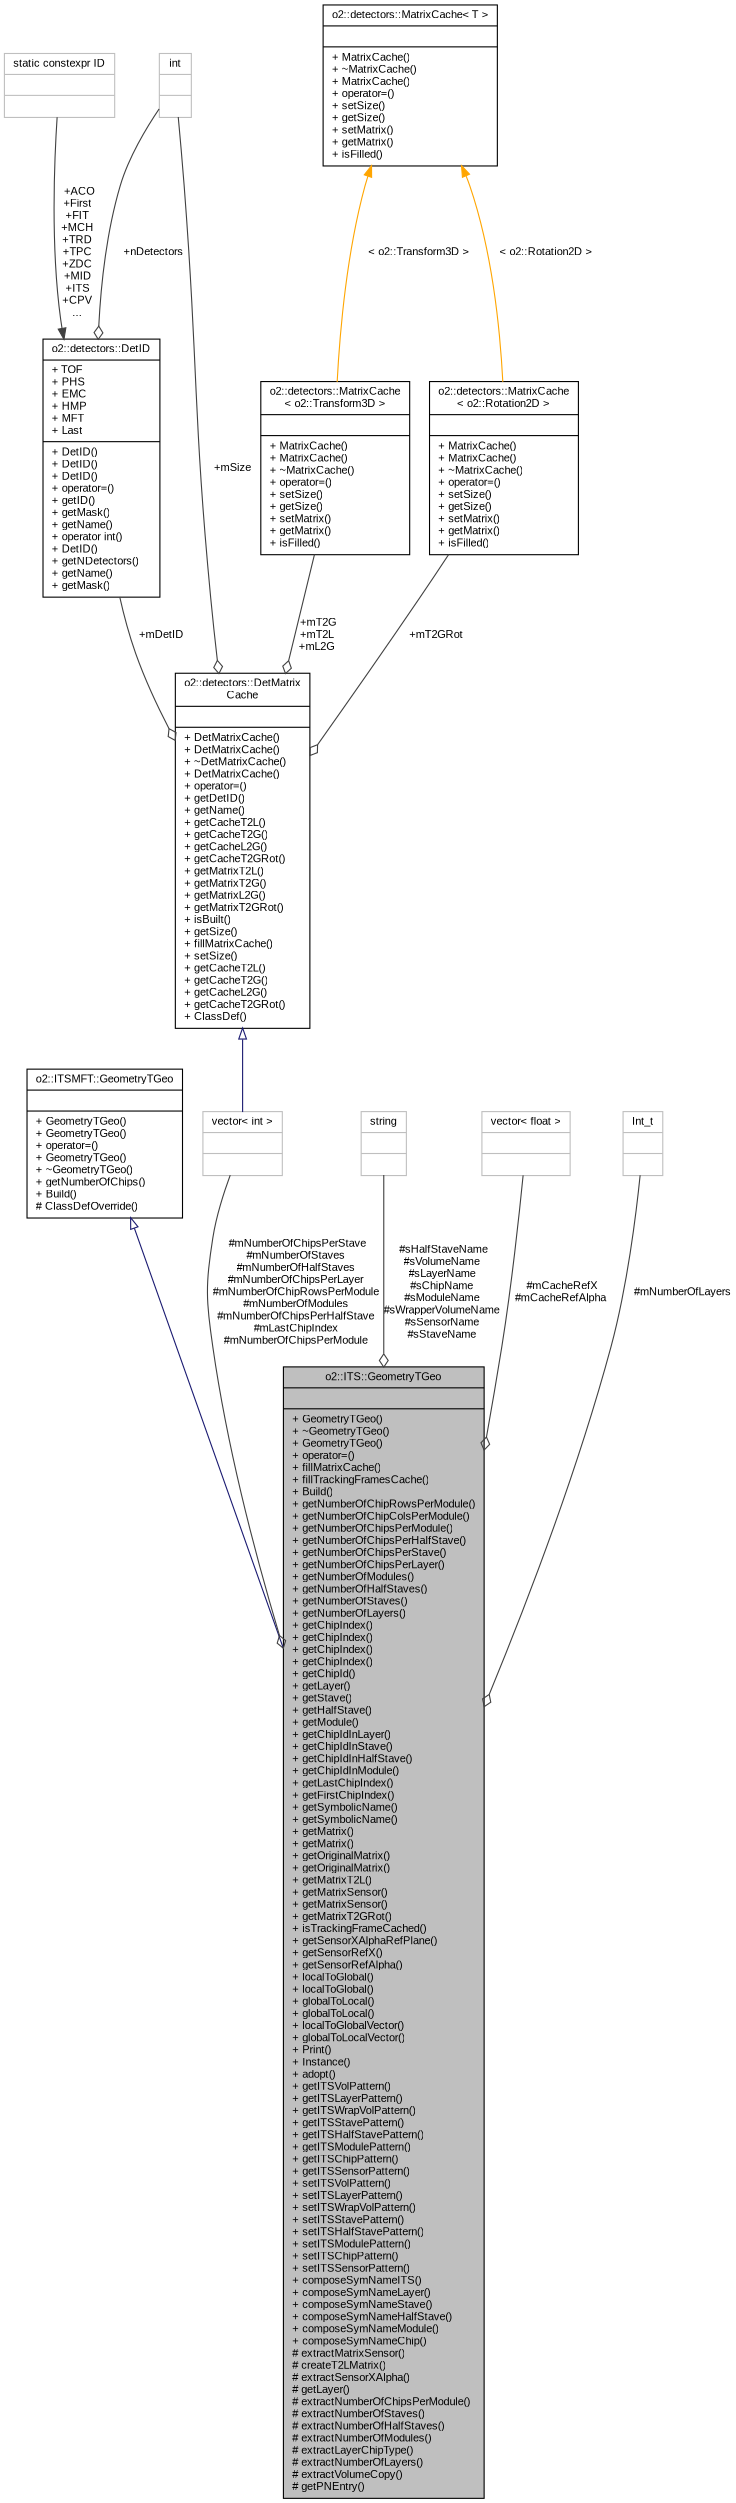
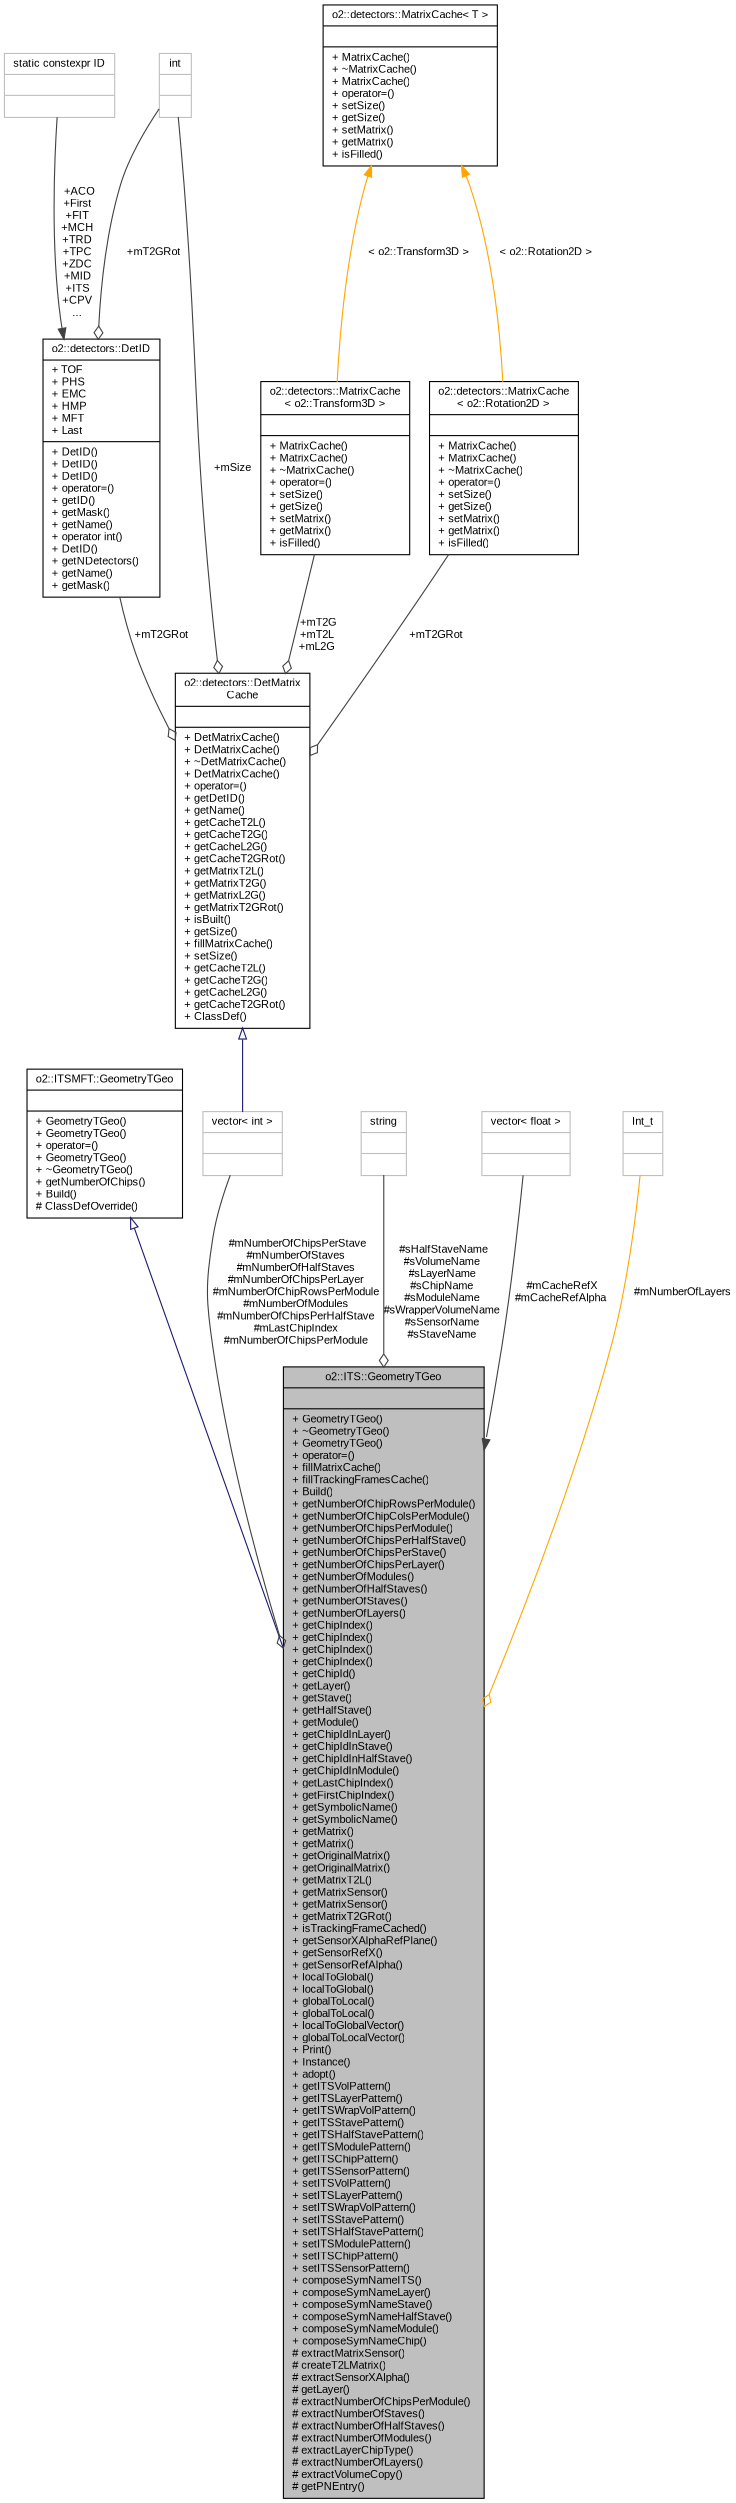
(152, 253) -> (152, 253)
(160, 635) -> (160, 635)
(508, 1307) -> (508, 1307)
(583, 1440) -> (583, 1440)
